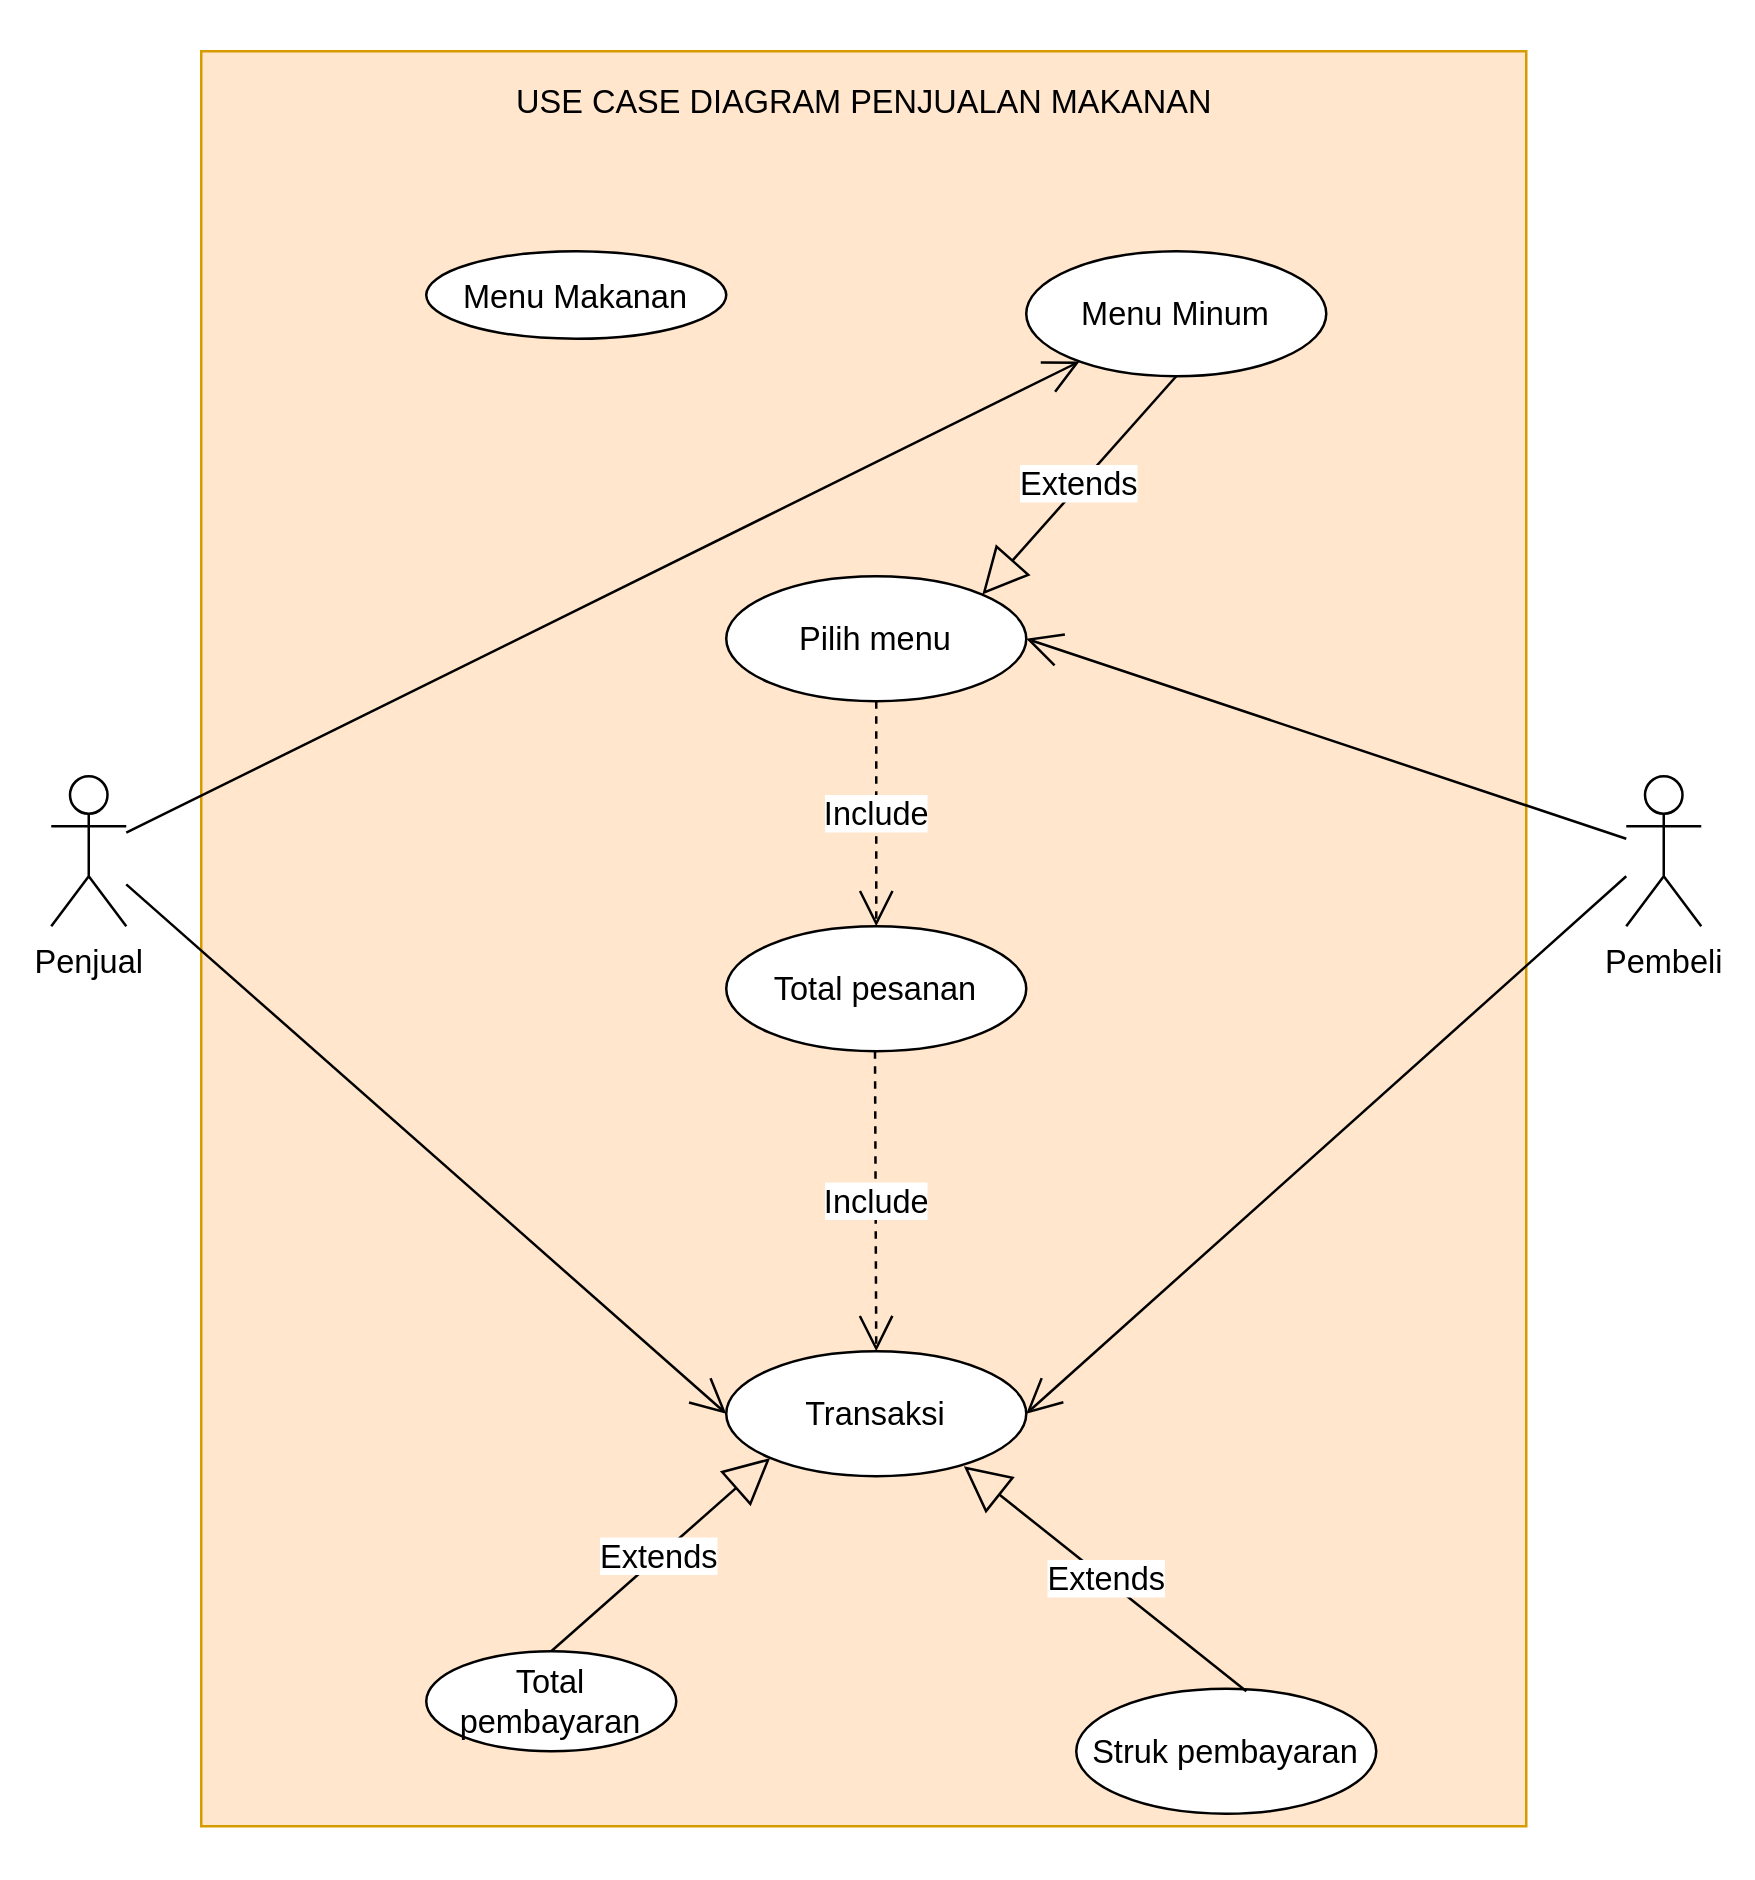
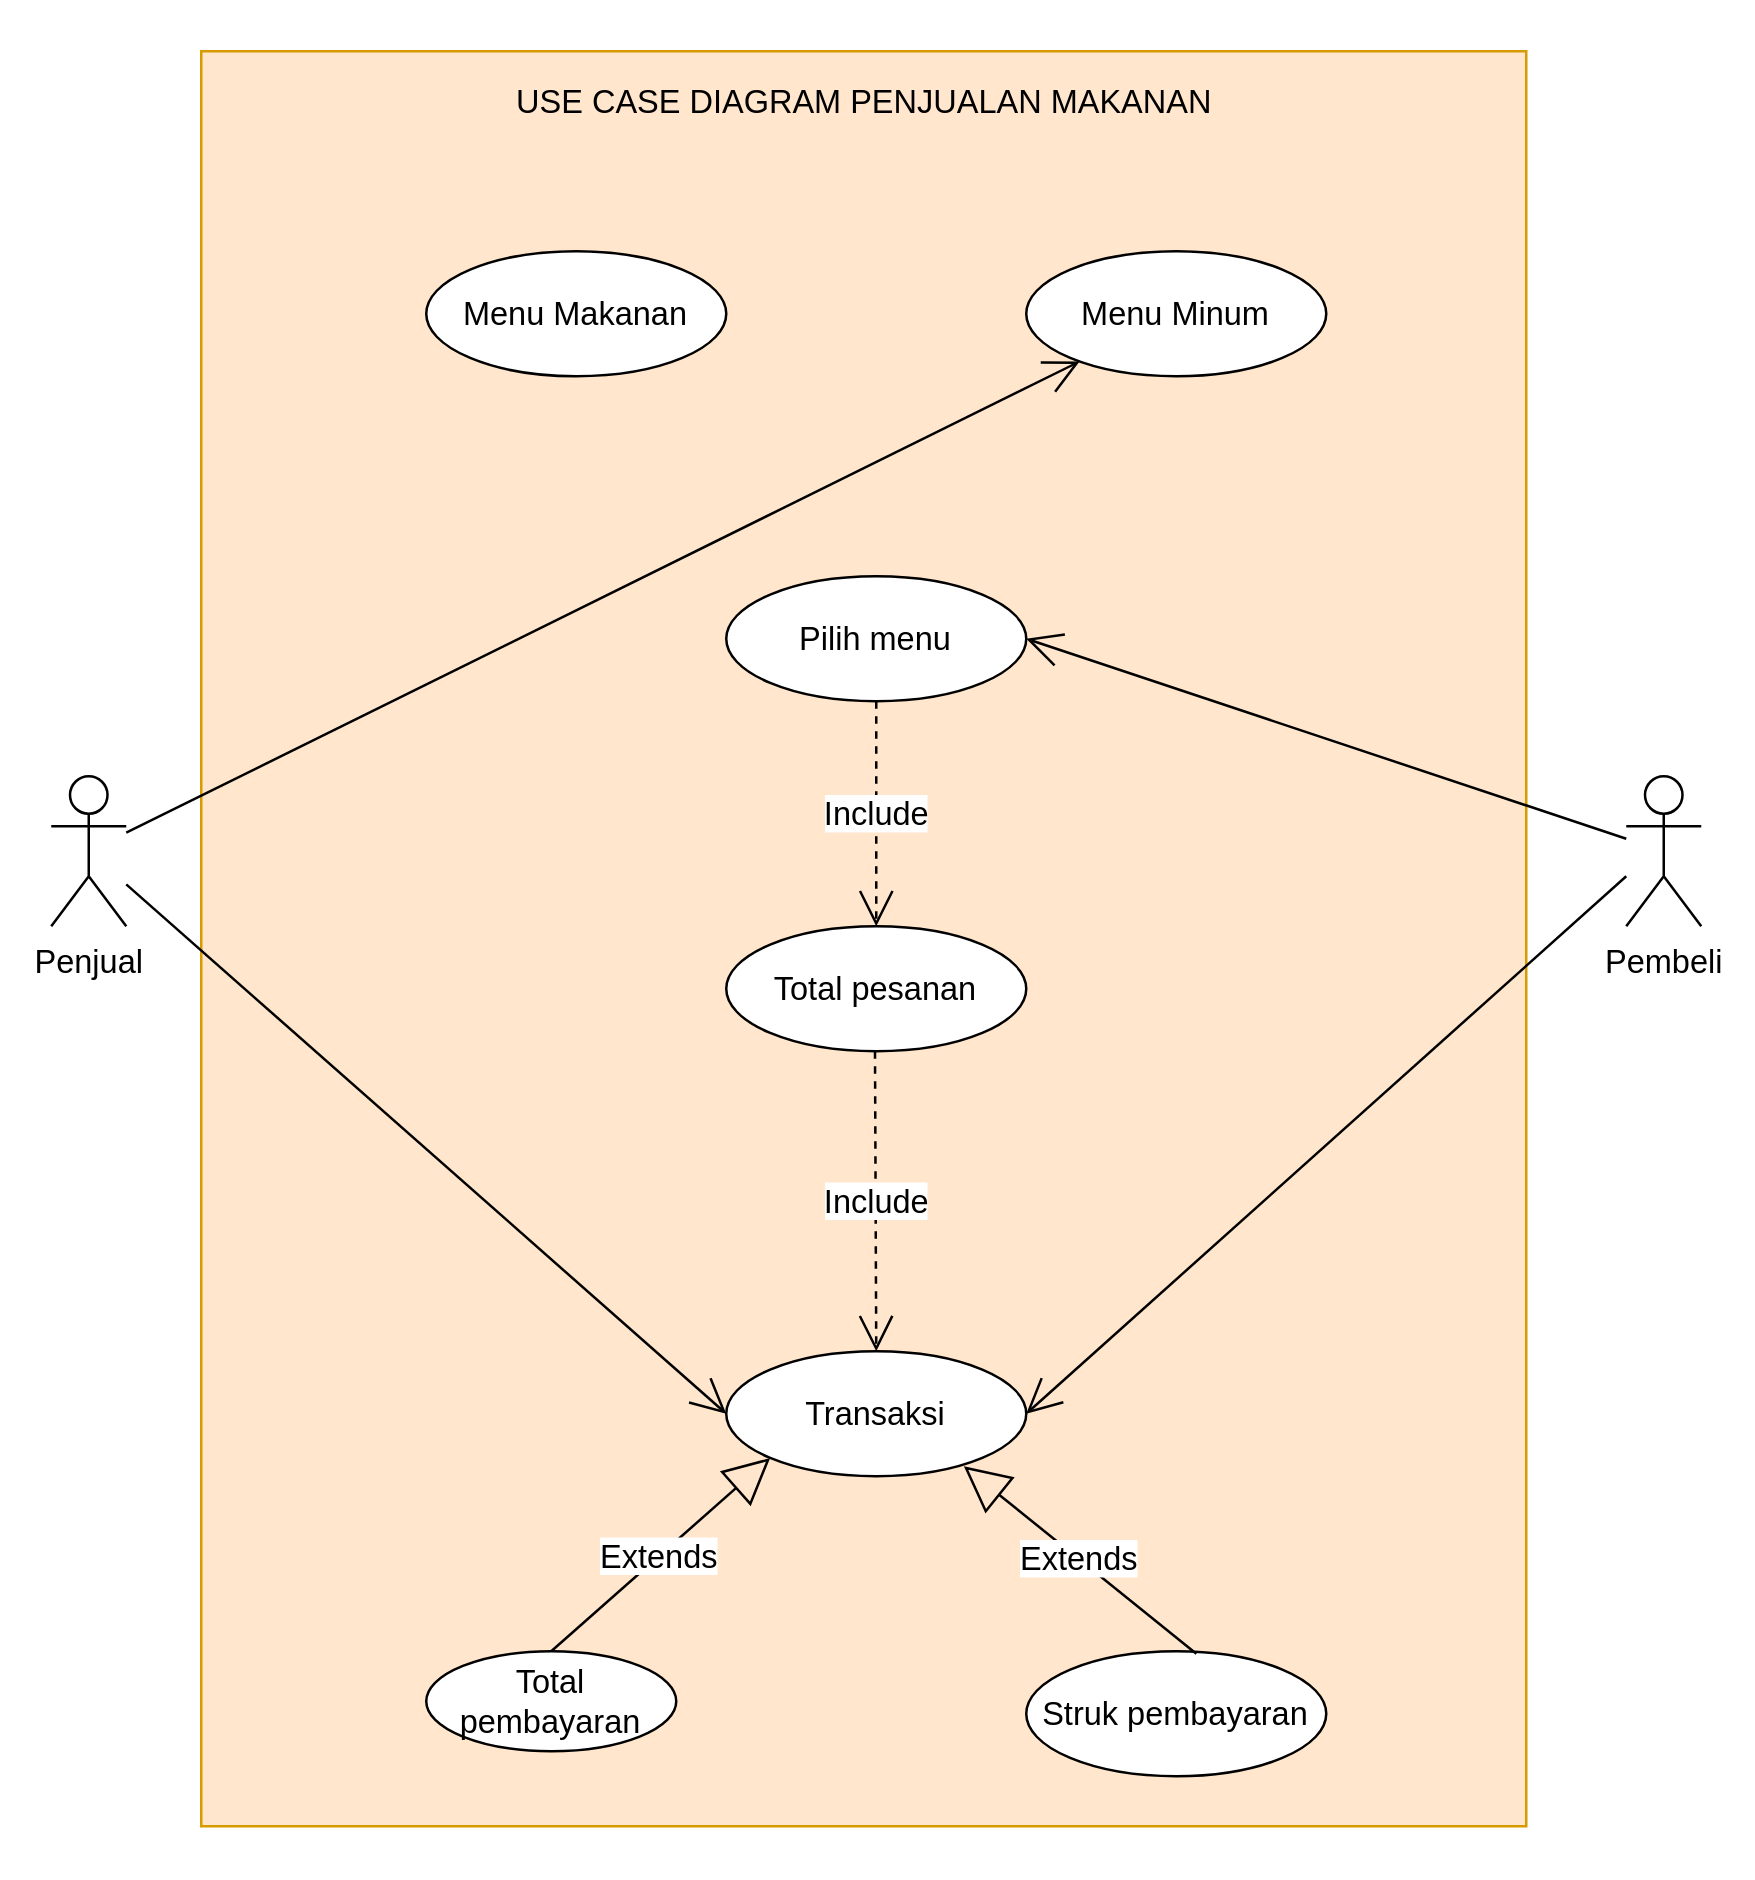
(576, 295) -> (576, 314)
(1136, 421) -> none
(1226, 1751) -> (1176, 1714)
